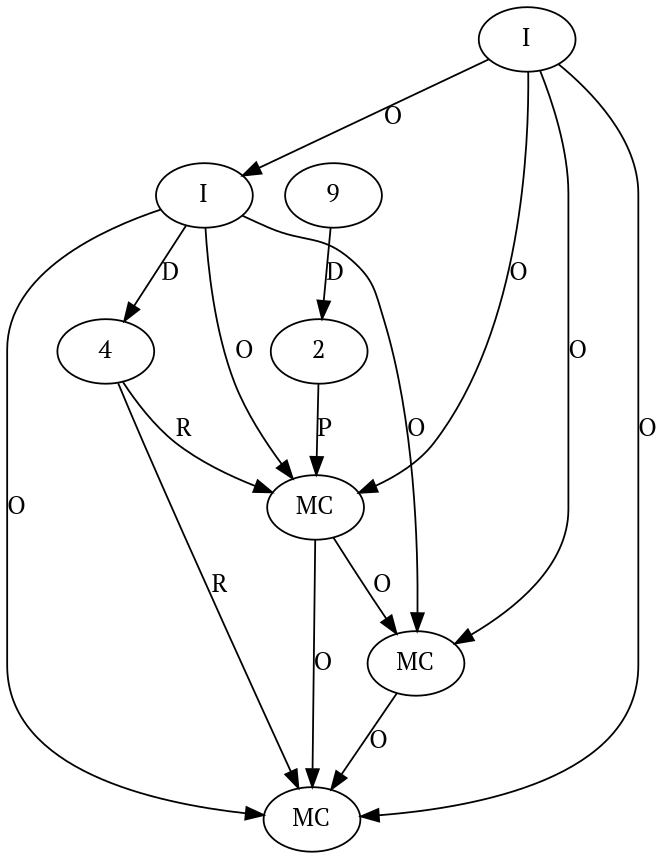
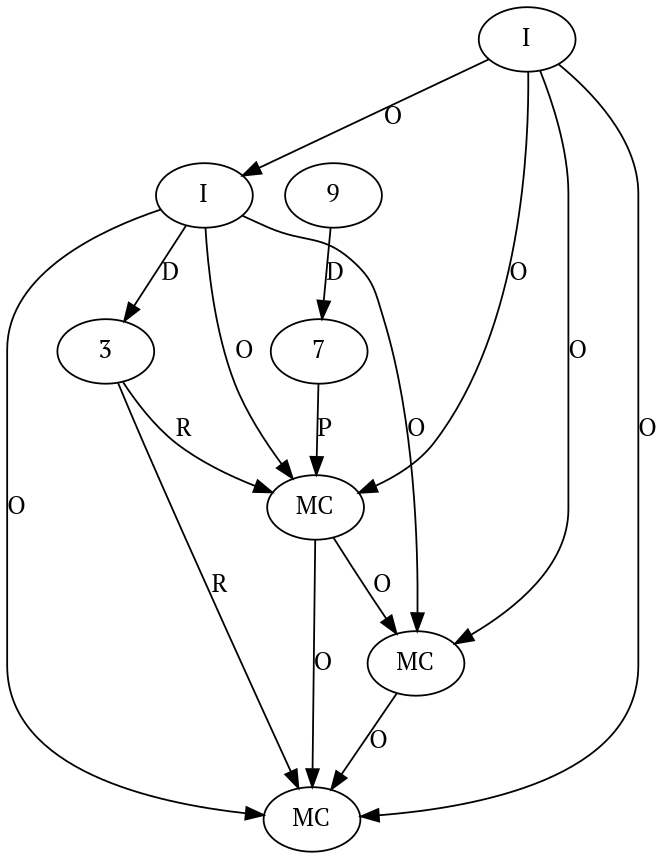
(106, 351) -> (106, 351)
(319, 351) -> (319, 351)
